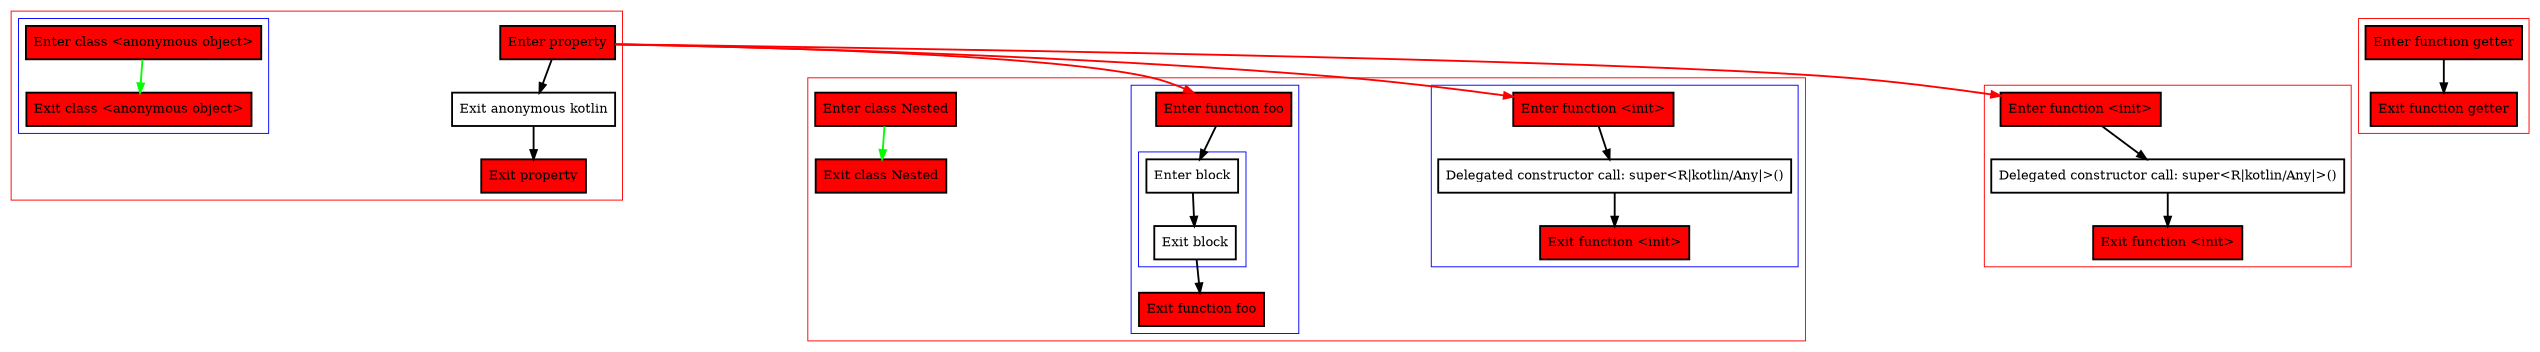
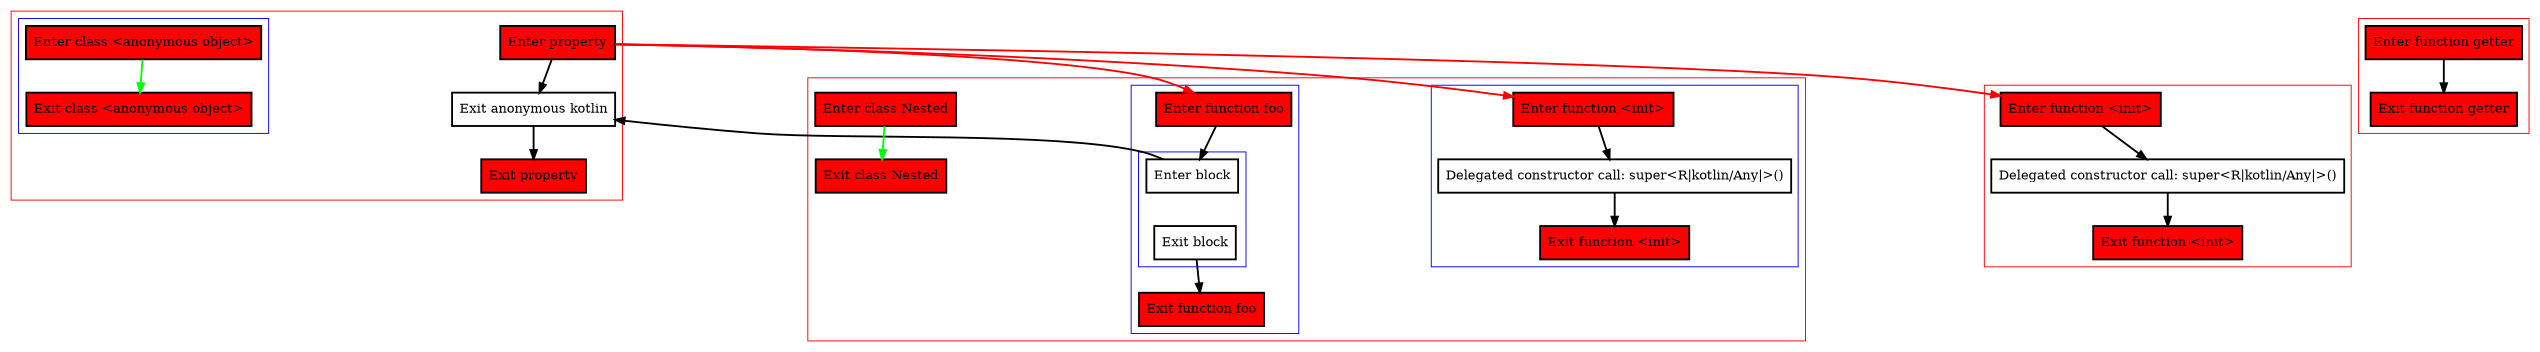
(1193, 205) -> (895, 137)
